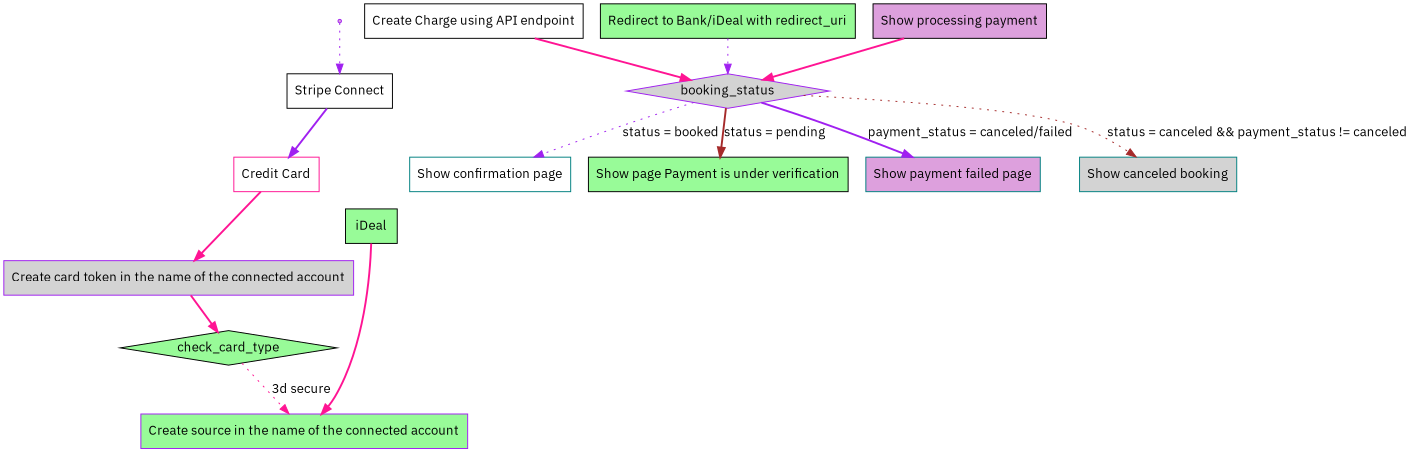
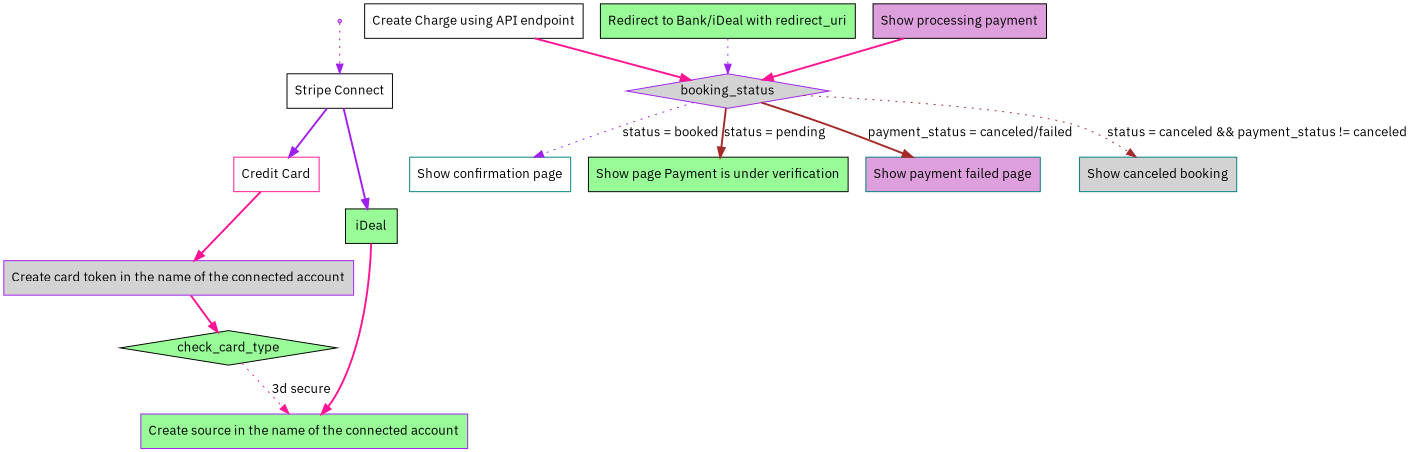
(833, 127) -> (833, 127)
none -> (354, 154)
